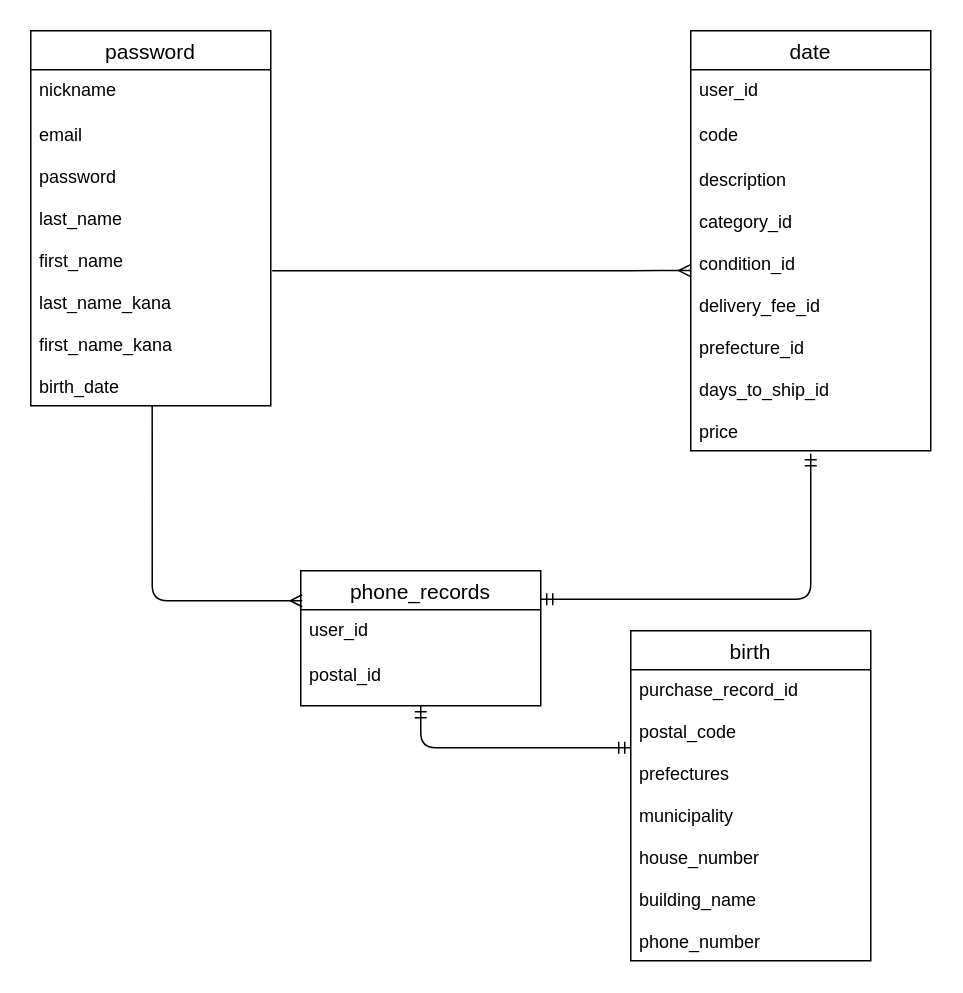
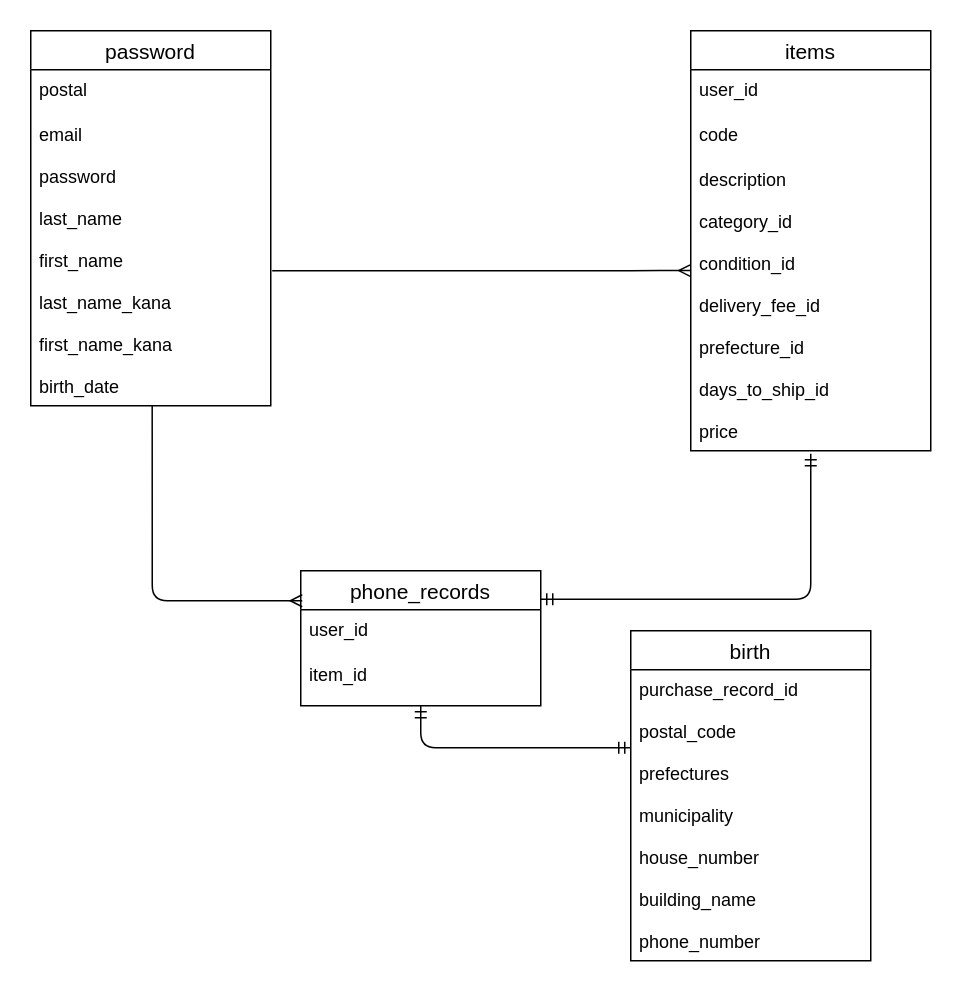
(810, 52) -> (810, 52)
(77, 90) -> (67, 90)
(350, 675) -> (340, 675)
